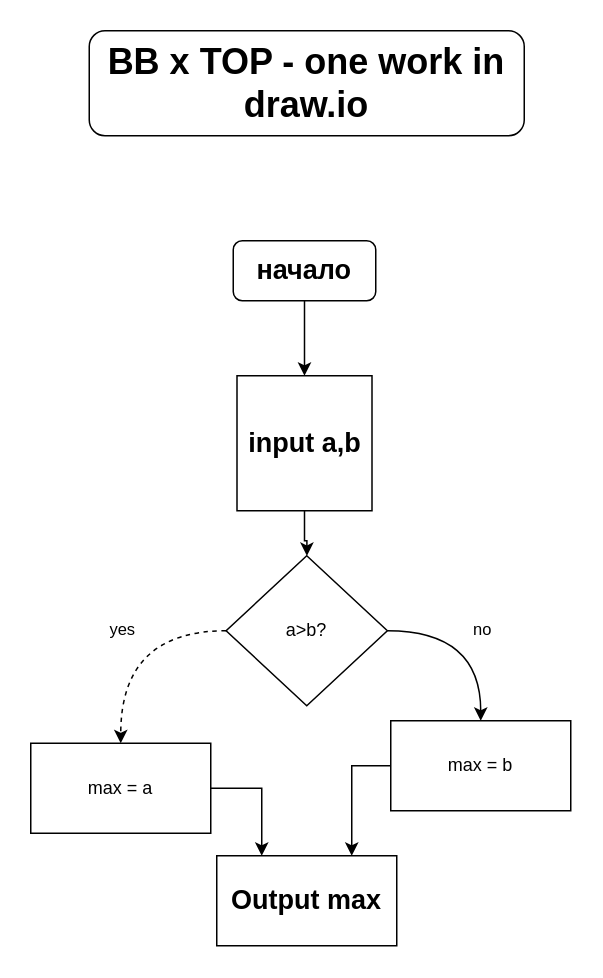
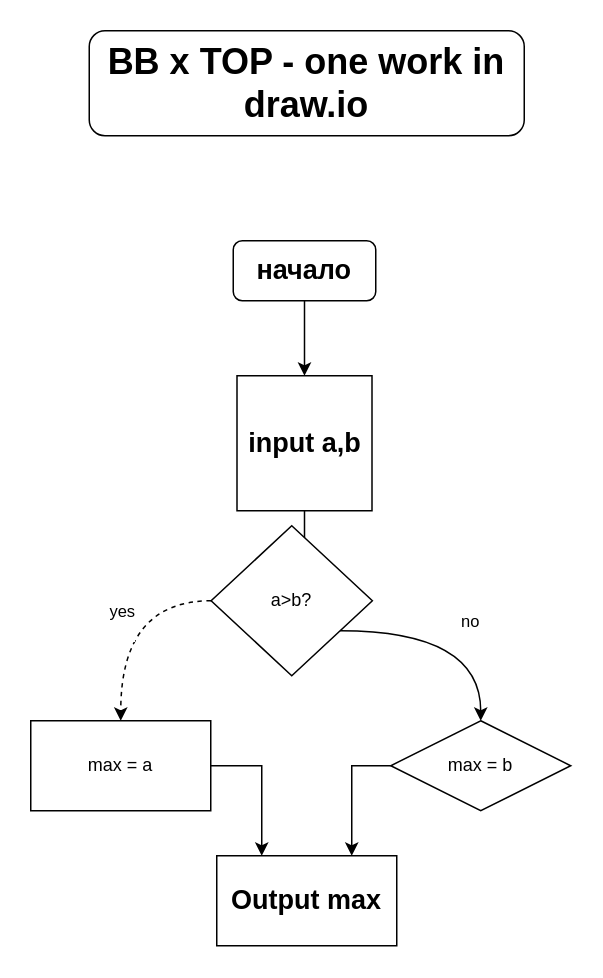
(307, 631) -> (292, 601)
(481, 766) -> (481, 766)
(121, 788) -> (121, 766)
